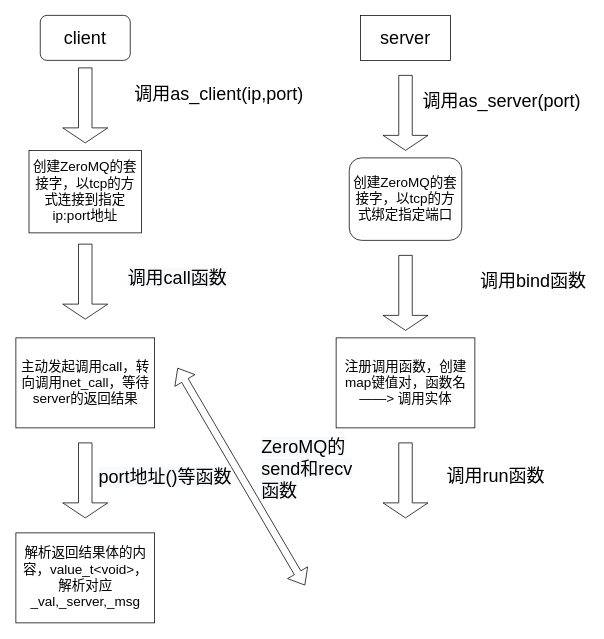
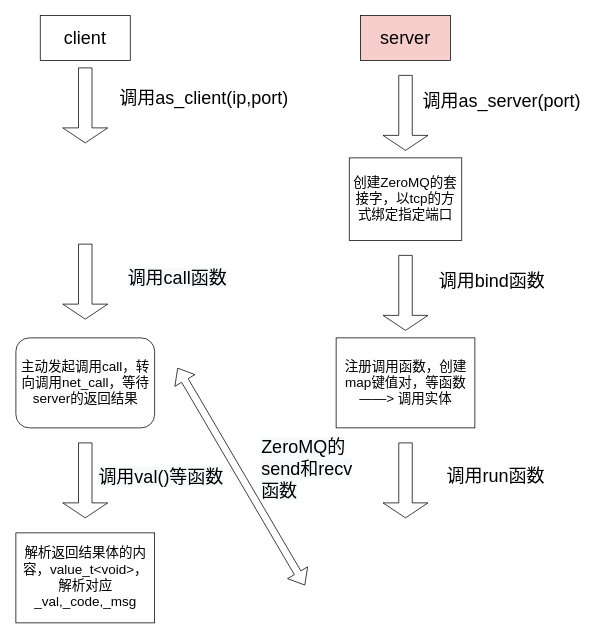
(85, 38) -> (85, 38)
(405, 38) -> (405, 38)
(219, 94) -> (204, 98)
(85, 192) -> none
(405, 199) -> (405, 199)
(533, 282) -> (492, 282)
(85, 383) -> (85, 383)
(406, 383) -> (406, 383)
(174, 478) -> (166, 478)
(86, 578) -> (86, 578)
